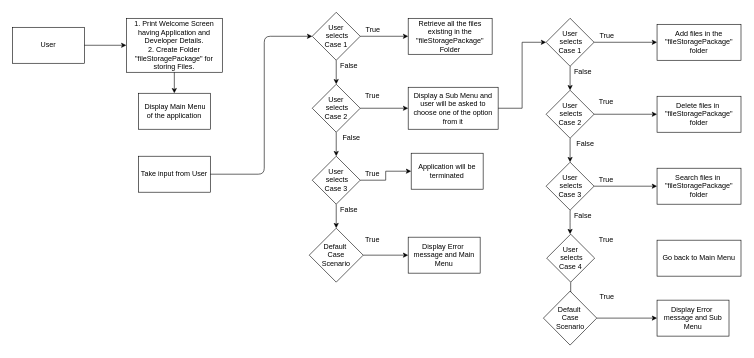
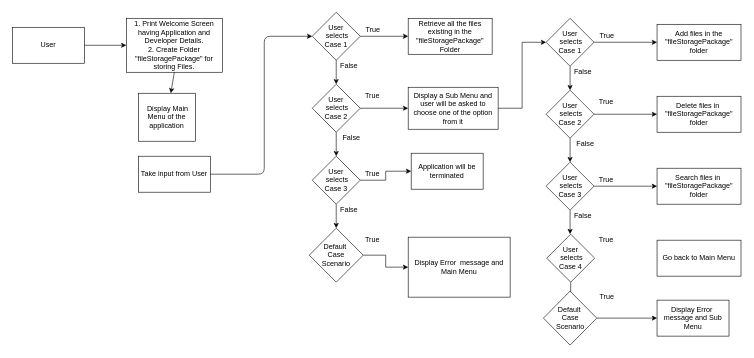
(174, 111) -> (167, 117)
(444, 255) -> (459, 267)
